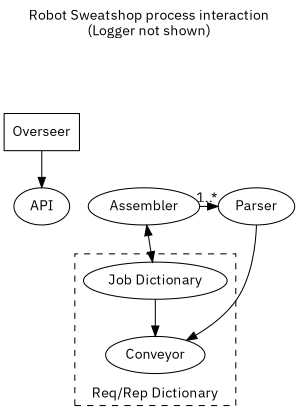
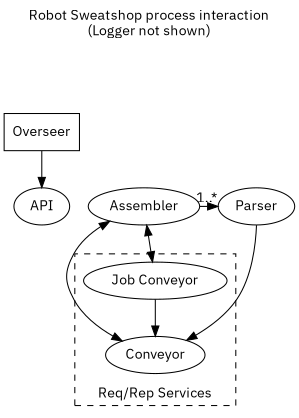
(155, 281) -> (155, 281)
none -> (68, 284)
(155, 394) -> (155, 394)
